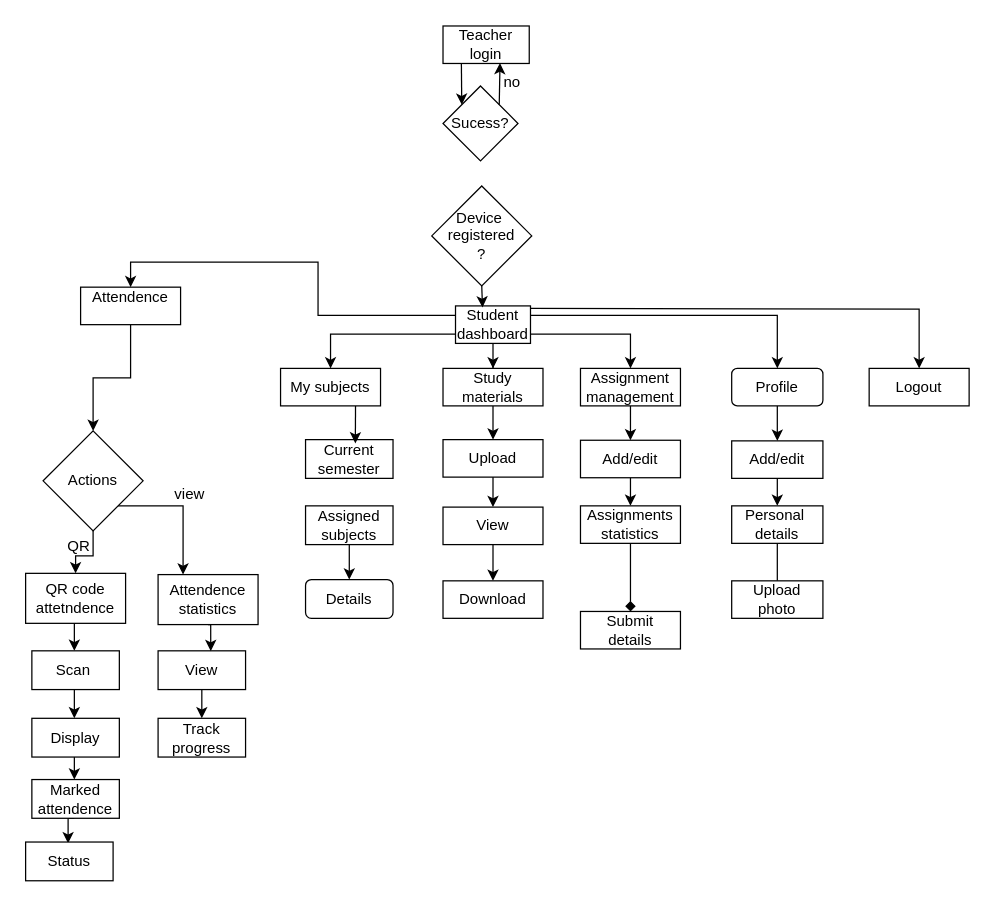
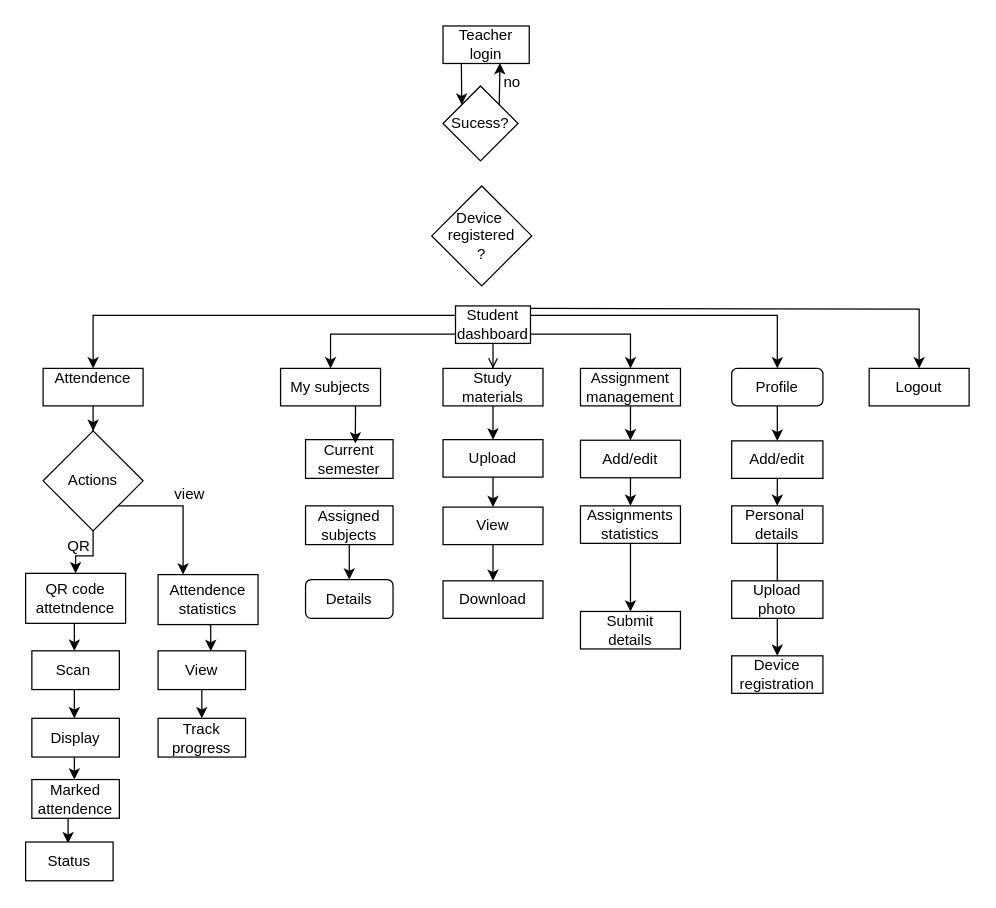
(482, 292) -> none
(131, 306) -> (93, 387)
(493, 358) -> (493, 360)
(631, 600) -> (631, 601)
none -> (778, 641)
none -> (778, 674)
